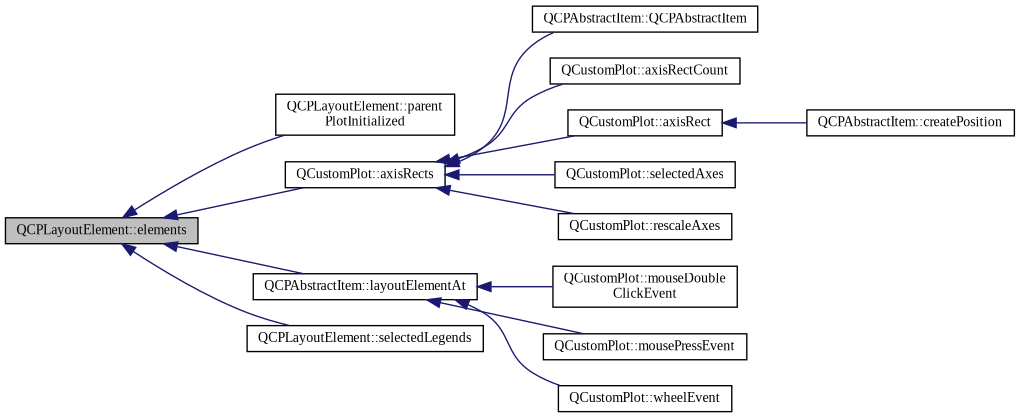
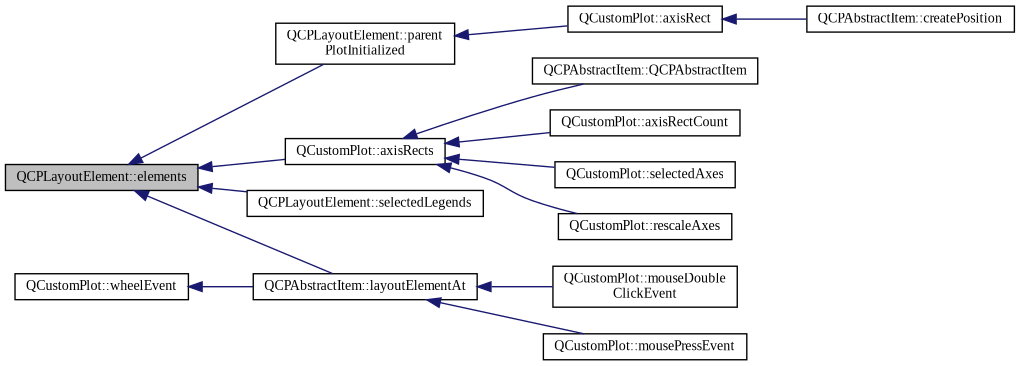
(512, 148) -> (518, 30)
(511, 349) -> (228, 287)
